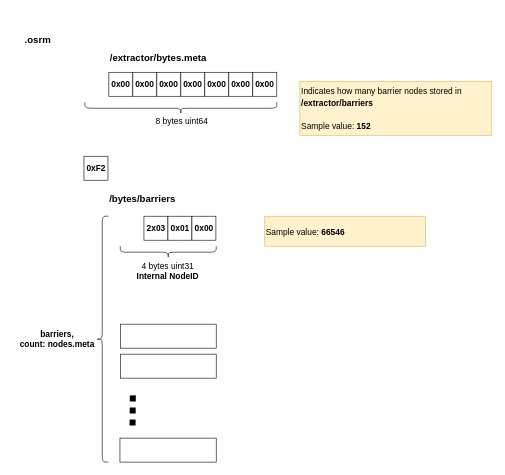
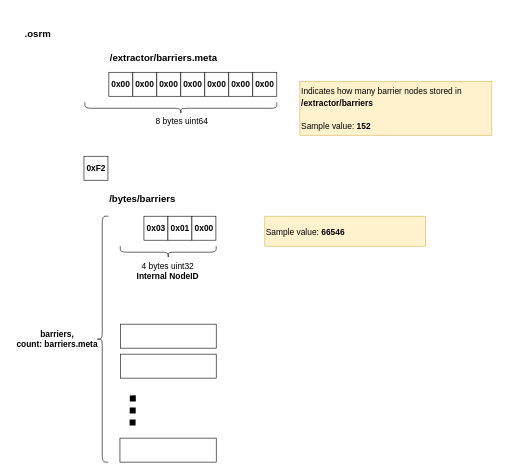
(97, 39) -> (97, 33)
(165, 57) -> (172, 57)
(156, 228) -> (156, 228)
(168, 271) -> (168, 271)
(57, 339) -> (57, 339)
